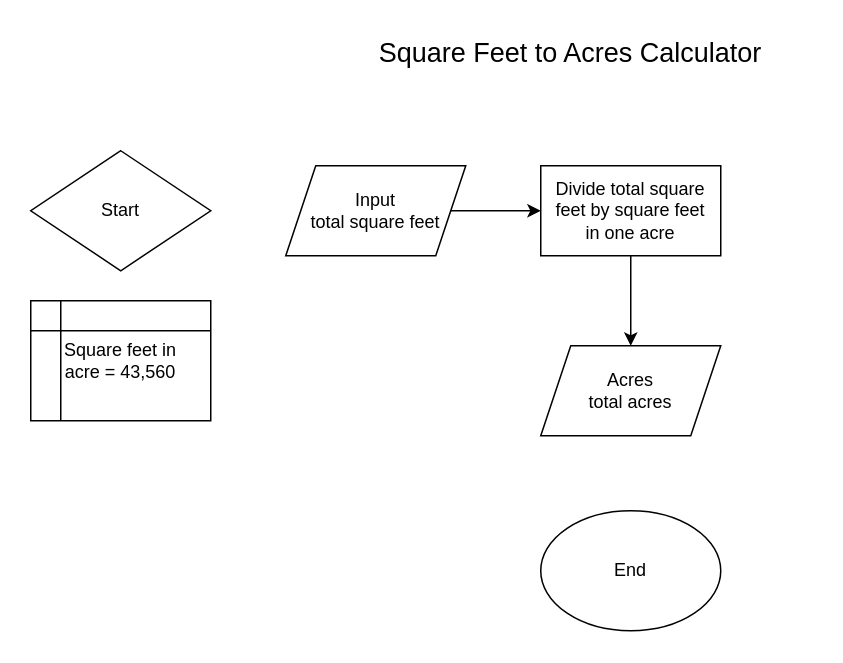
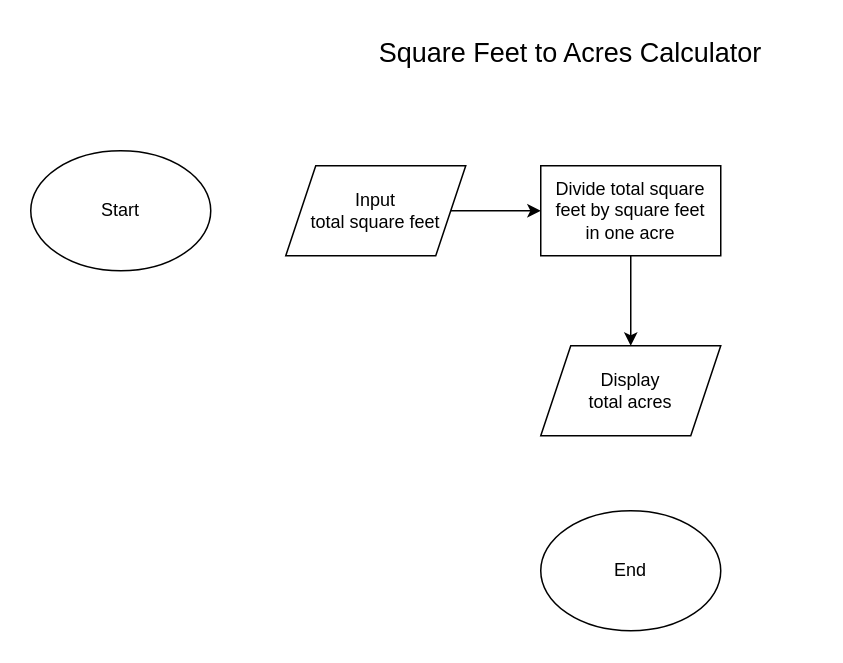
(121, 211) -> (121, 211)
(121, 361) -> none
(631, 391) -> (631, 391)
